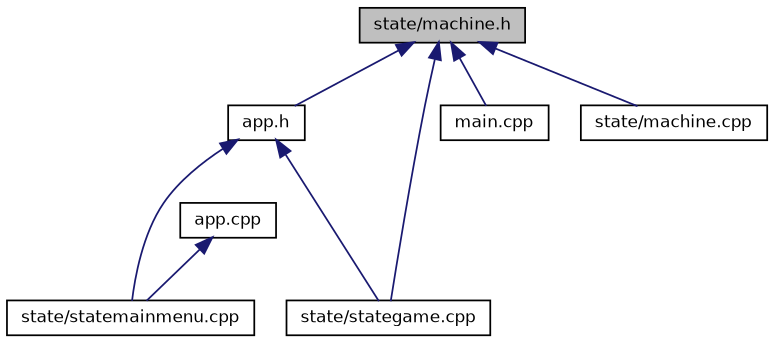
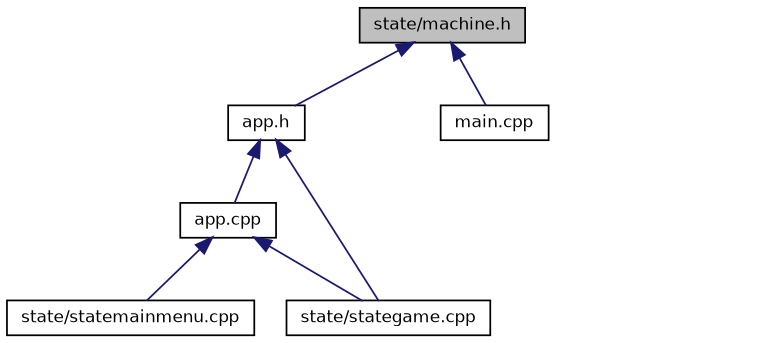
(674, 123) -> none
(411, 180) -> (316, 274)
(158, 213) -> (244, 180)
